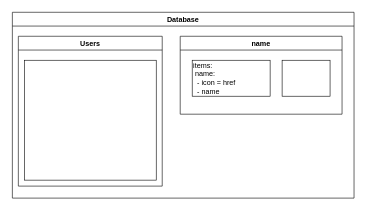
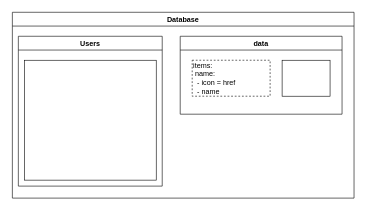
(261, 44) -> (261, 44)
(231, 78) -> (231, 78)
